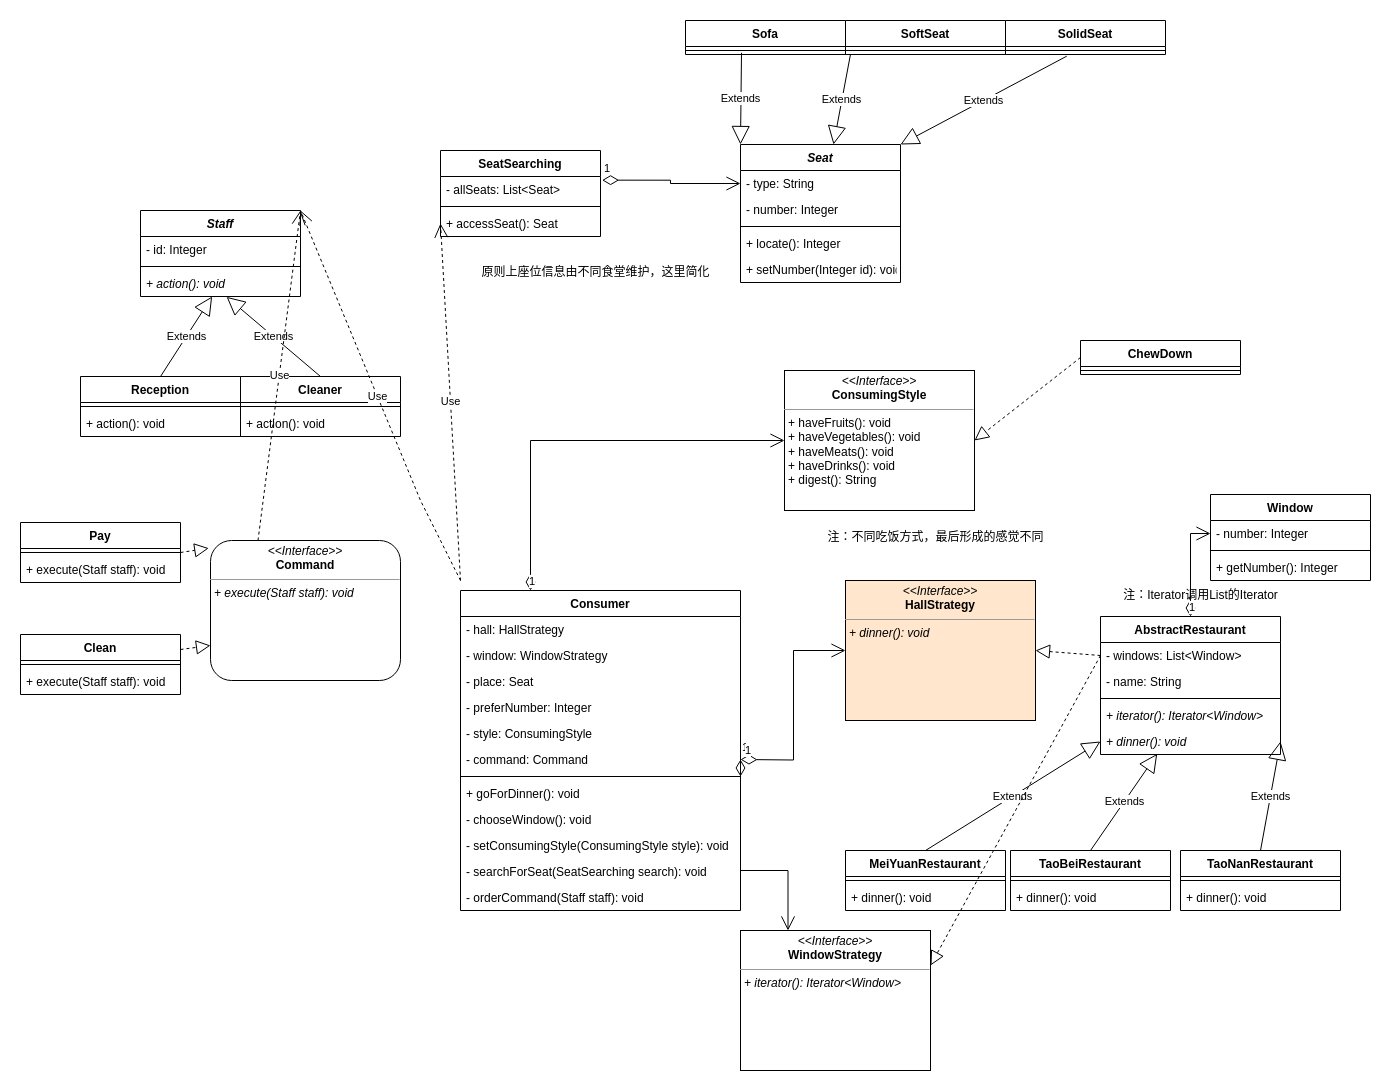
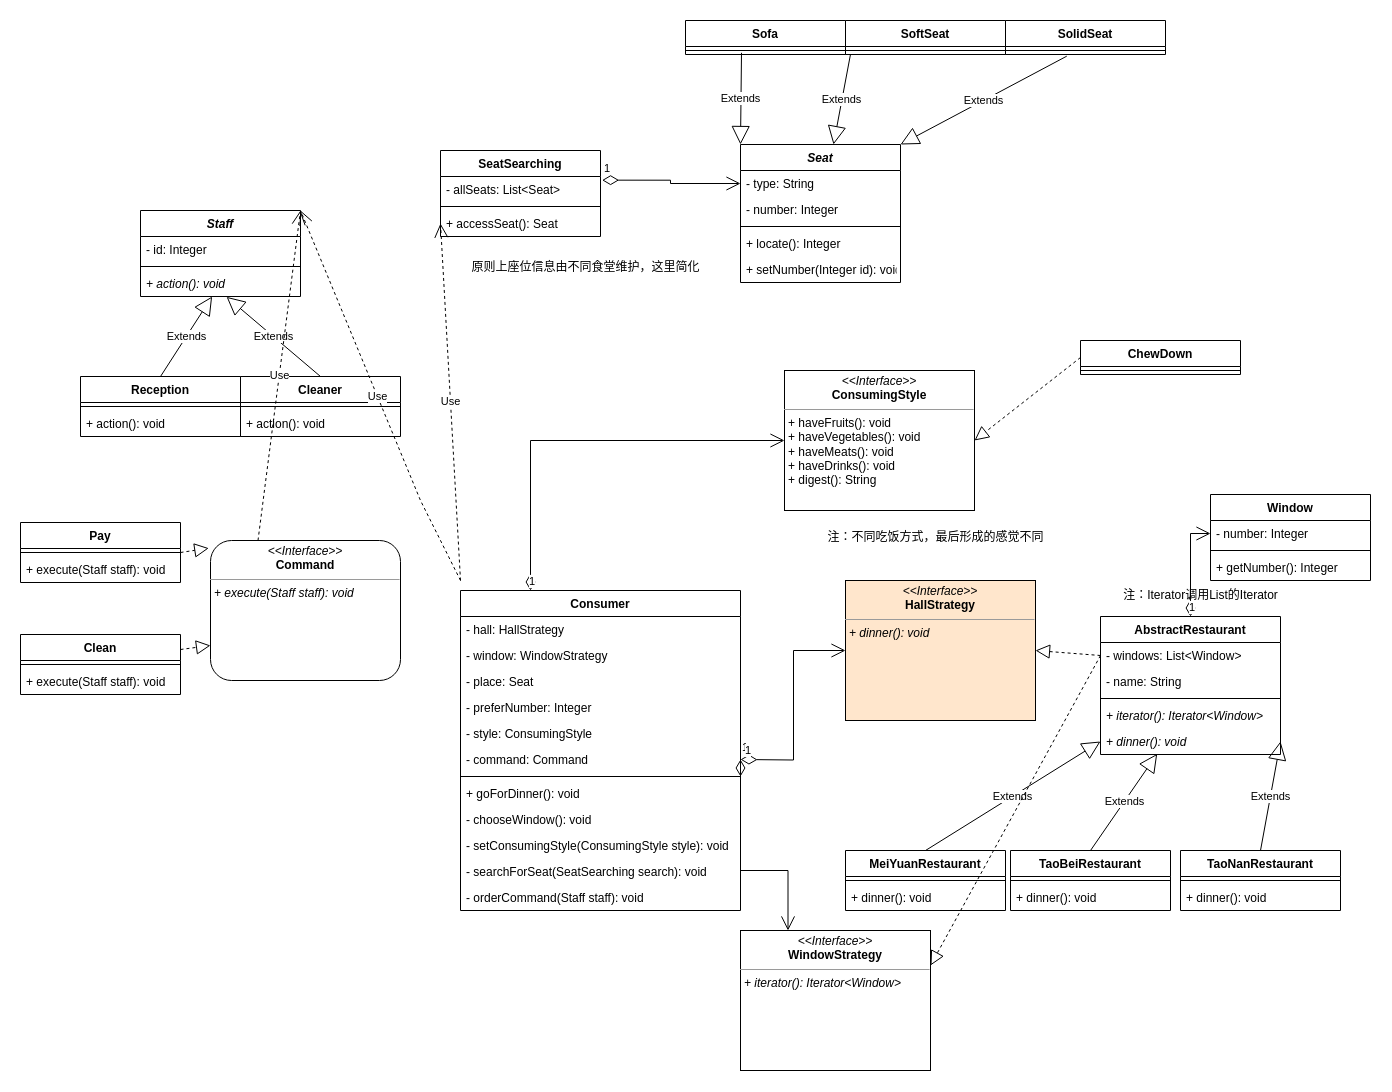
(596, 273) -> (586, 268)
